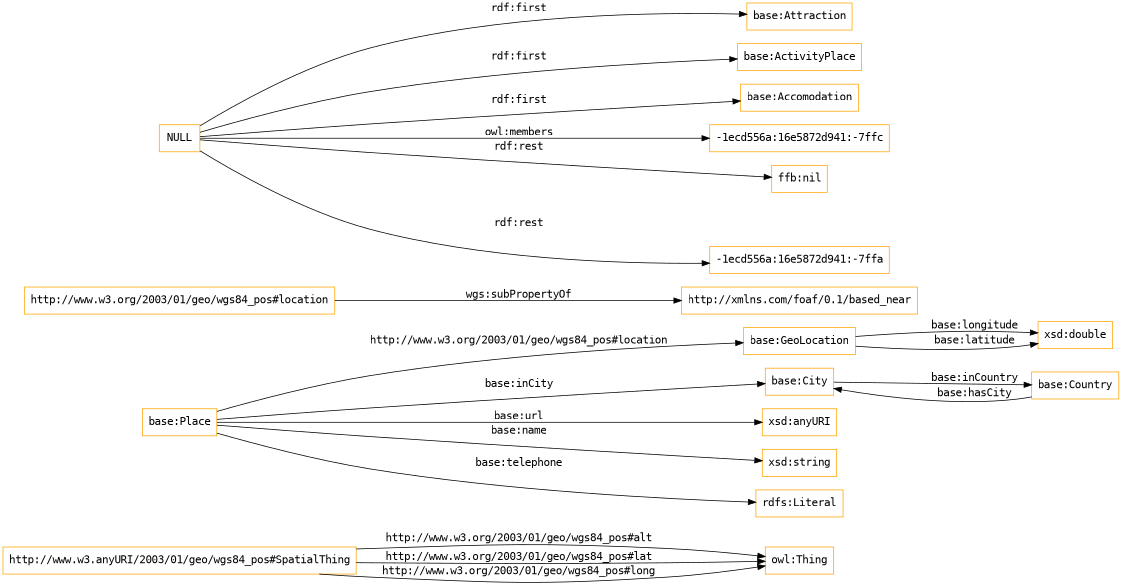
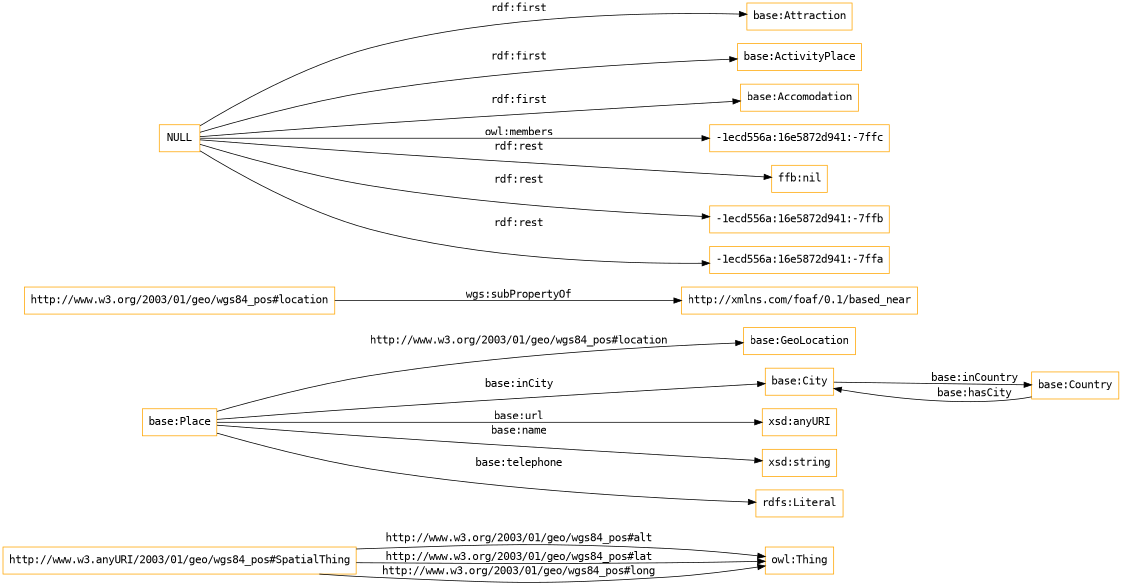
none -> (799, 219)
(1075, 335) -> none
